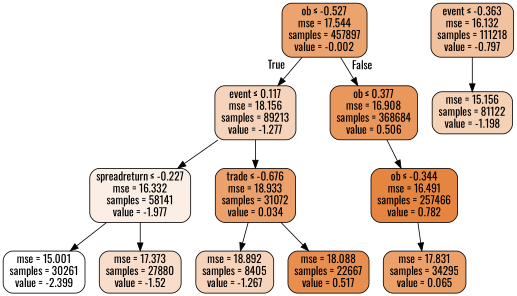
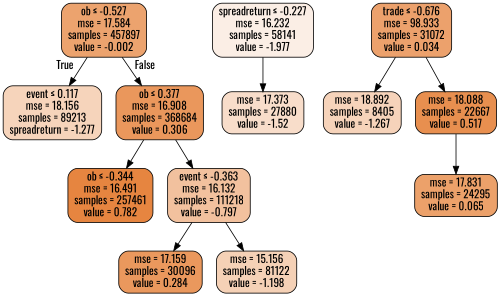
(325, 24) -> (104, 24)
(255, 130) -> (52, 130)
(374, 130) -> (160, 130)
(255, 150) -> none
none -> (182, 151)
(201, 152) -> none
(140, 189) -> (263, 24)
(255, 189) -> (412, 24)
(414, 201) -> (110, 201)
(419, 233) -> (456, 150)
(44, 272) -> none
none -> (160, 272)
(425, 272) -> (456, 195)
